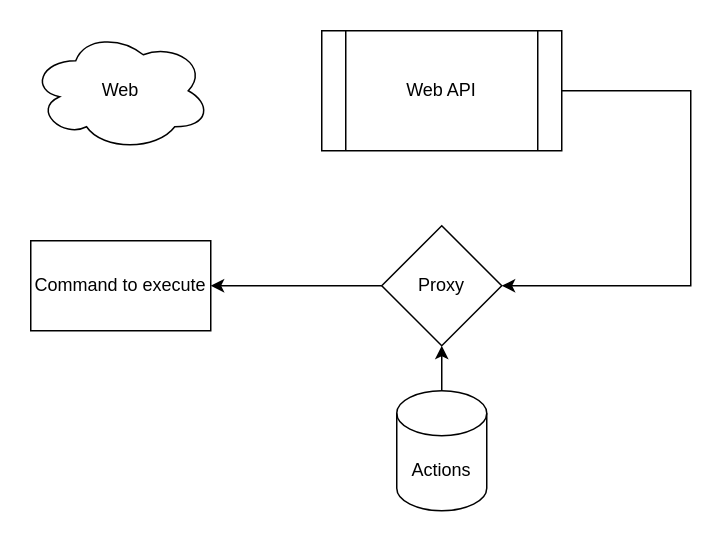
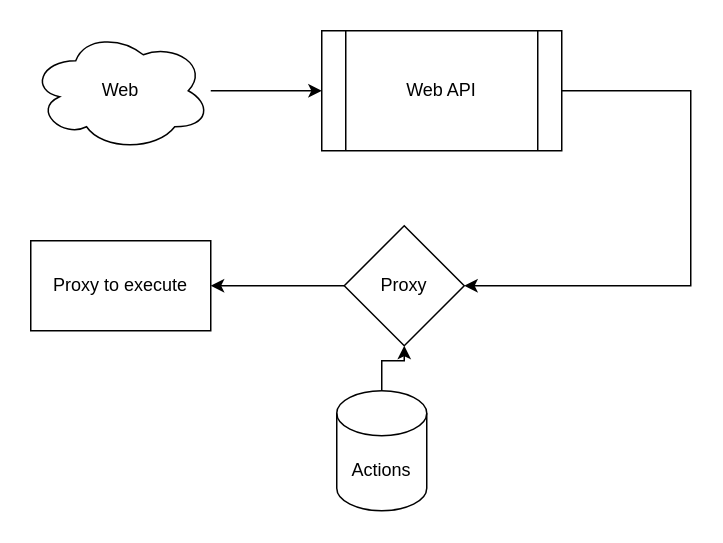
none -> (261, 91)
(121, 286) -> (121, 286)
(442, 286) -> (404, 286)
(442, 451) -> (382, 451)
